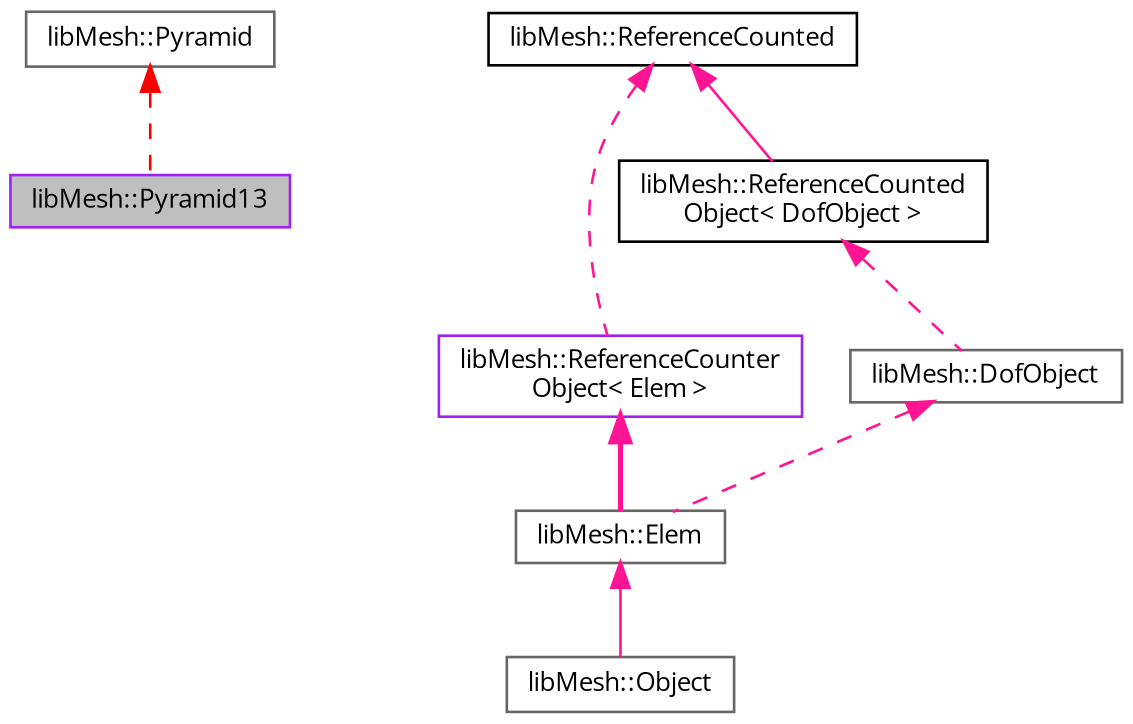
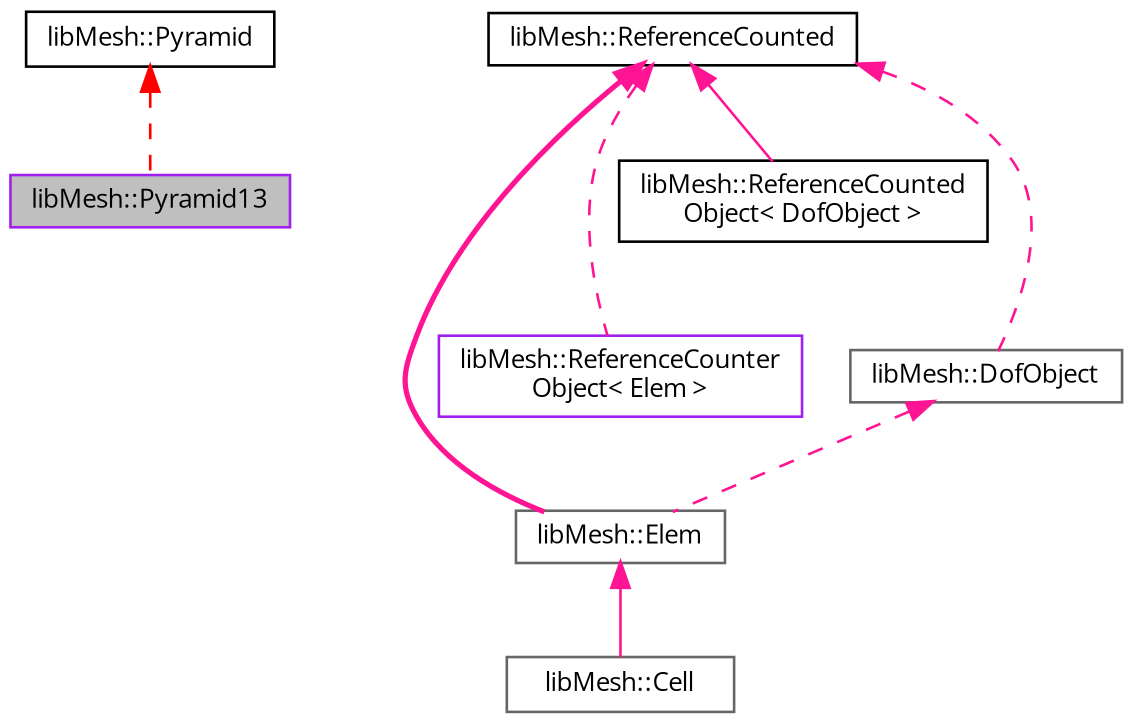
(150, 39) -> (150, 39)
(912, 305) -> (1021, 178)
(620, 477) -> (434, 298)
(620, 684) -> (620, 684)
